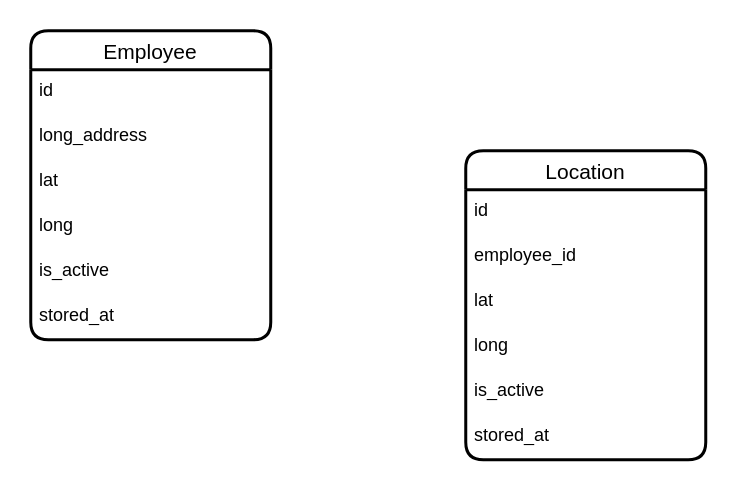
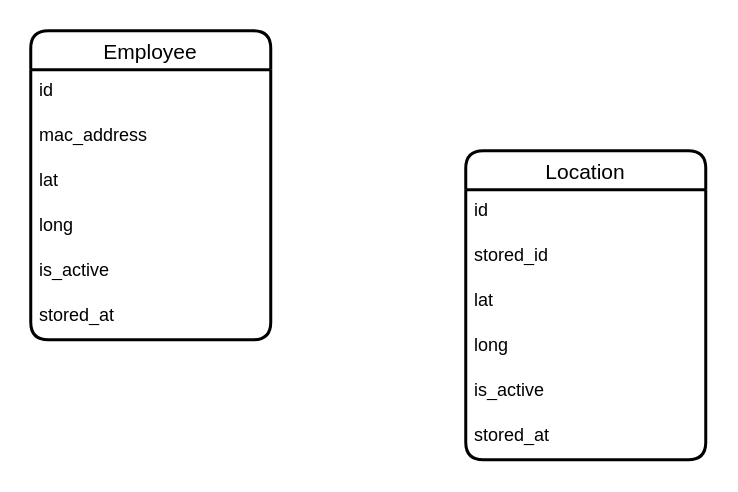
(98, 136) -> (95, 136)
(526, 256) -> (518, 256)
